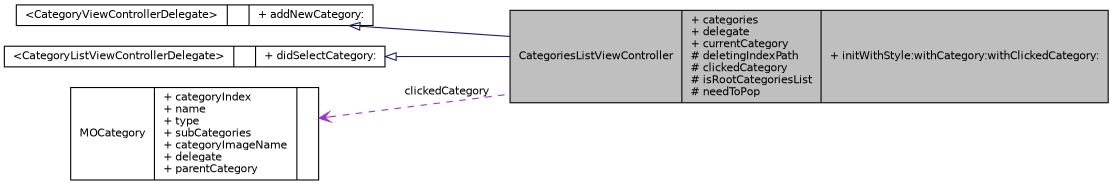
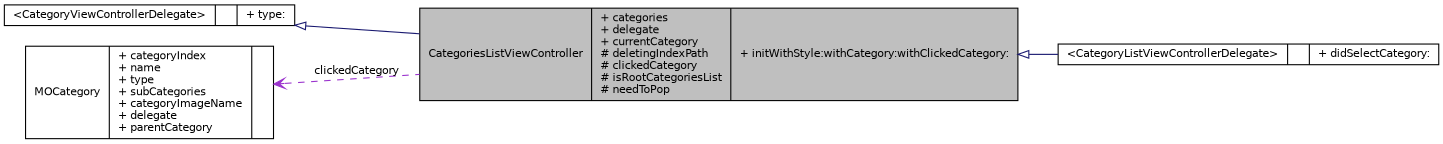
(311, 15) -> (266, 15)
(453, 57) -> (1044, 54)
